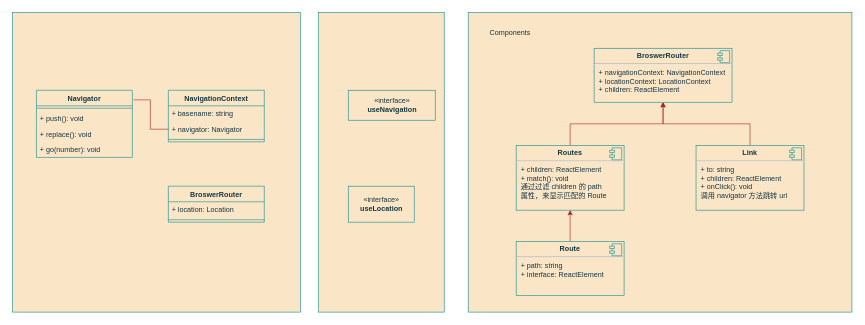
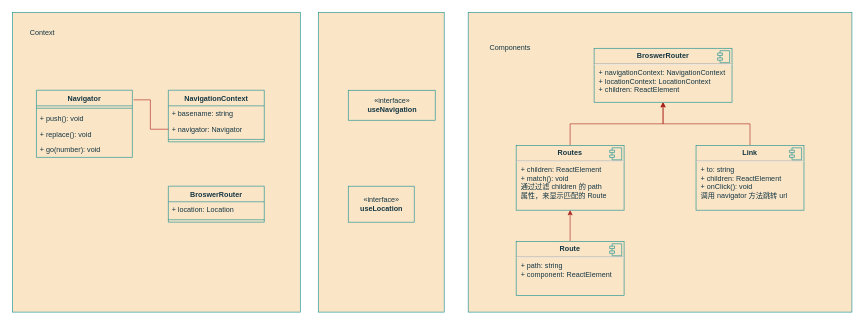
none -> (42, 33)
(510, 33) -> (510, 48)
(562, 242) -> (563, 242)
